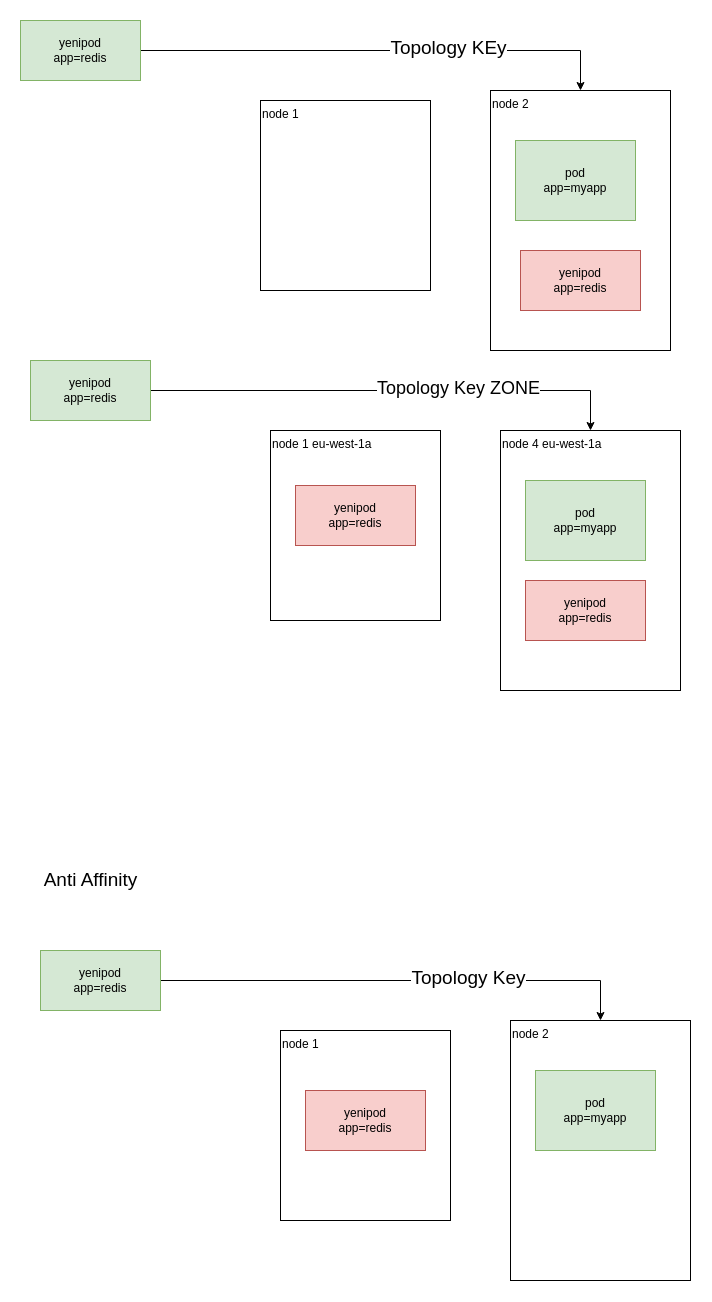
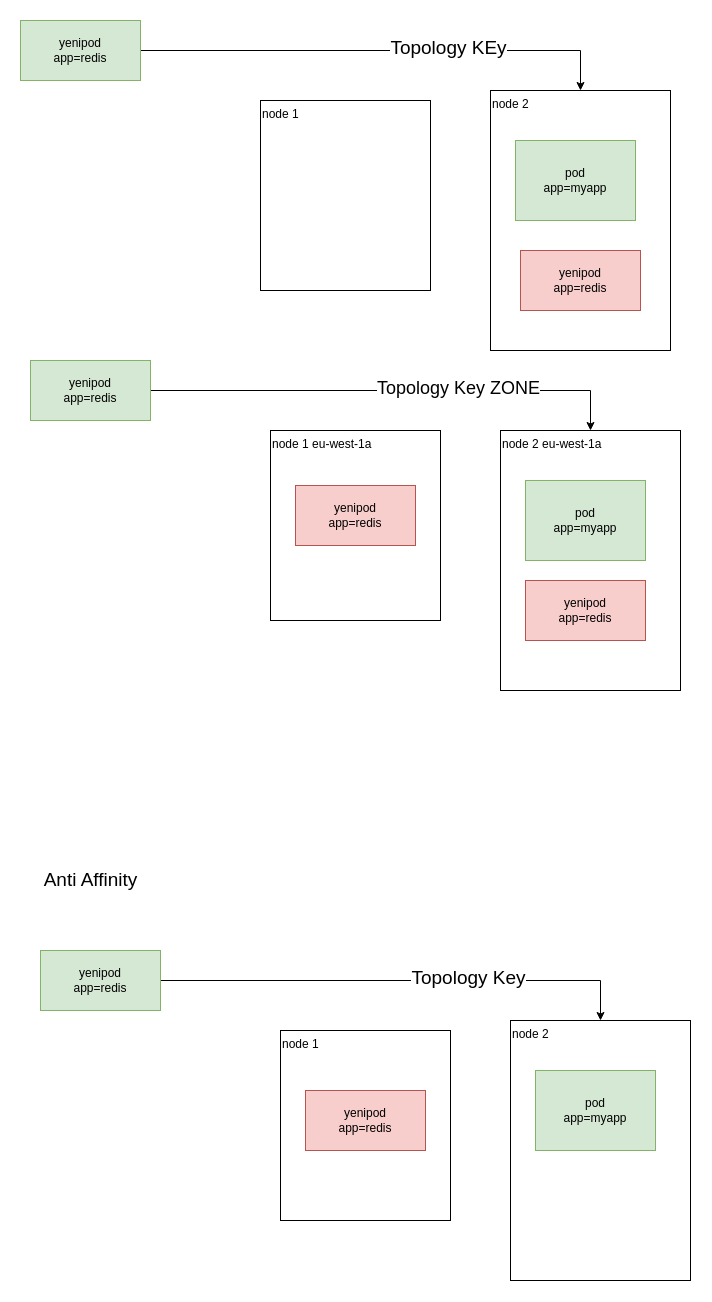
(557, 445) -> (557, 445)
